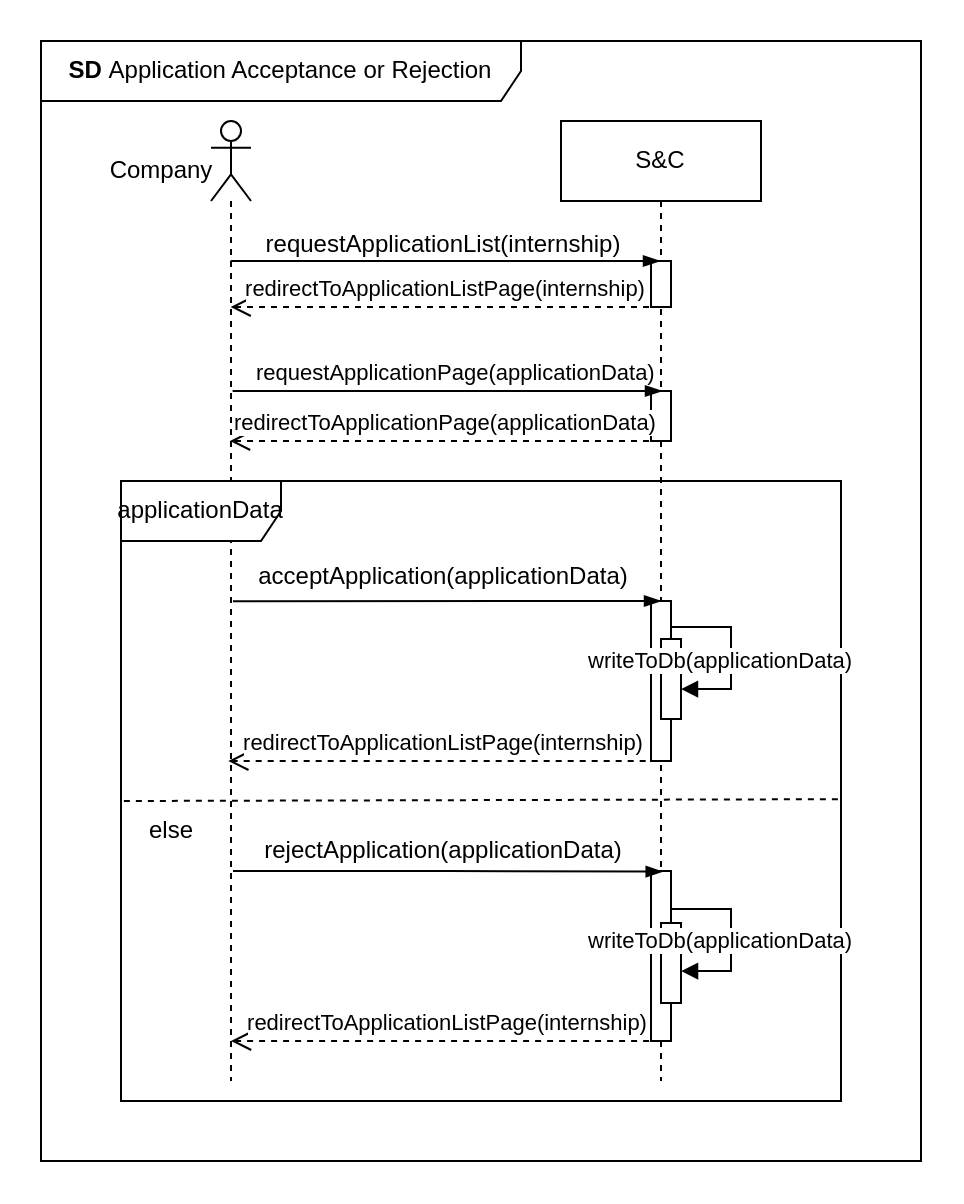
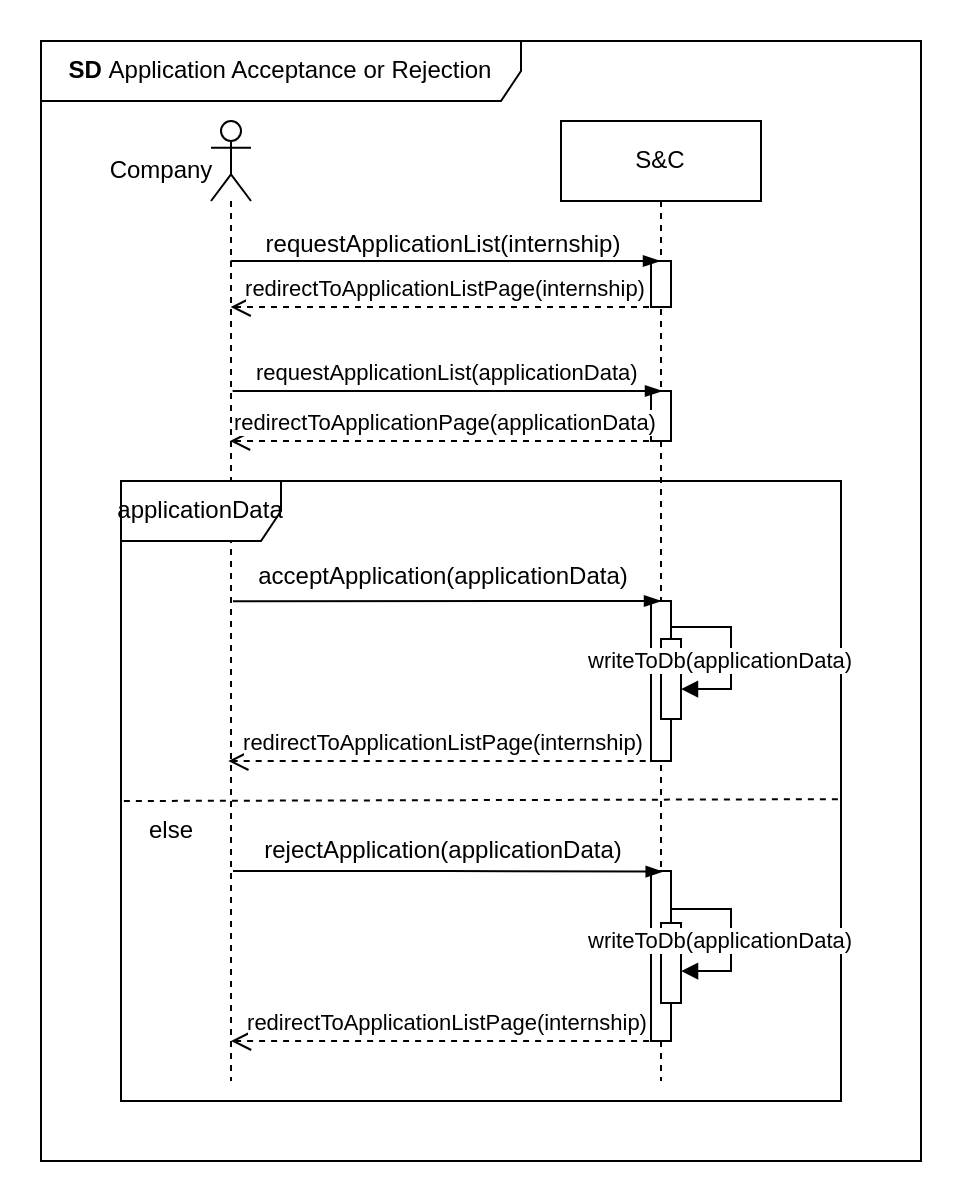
(455, 388) -> (455, 388)
